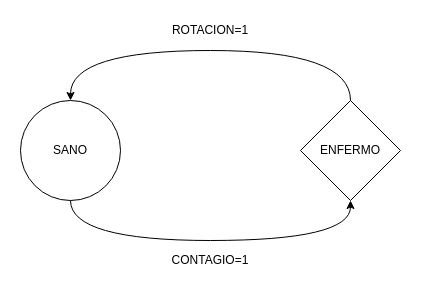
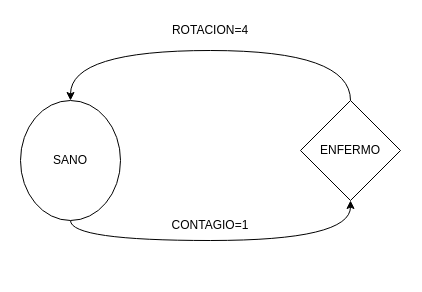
(211, 31) -> (211, 31)
(71, 151) -> (71, 161)
(211, 261) -> (211, 226)
